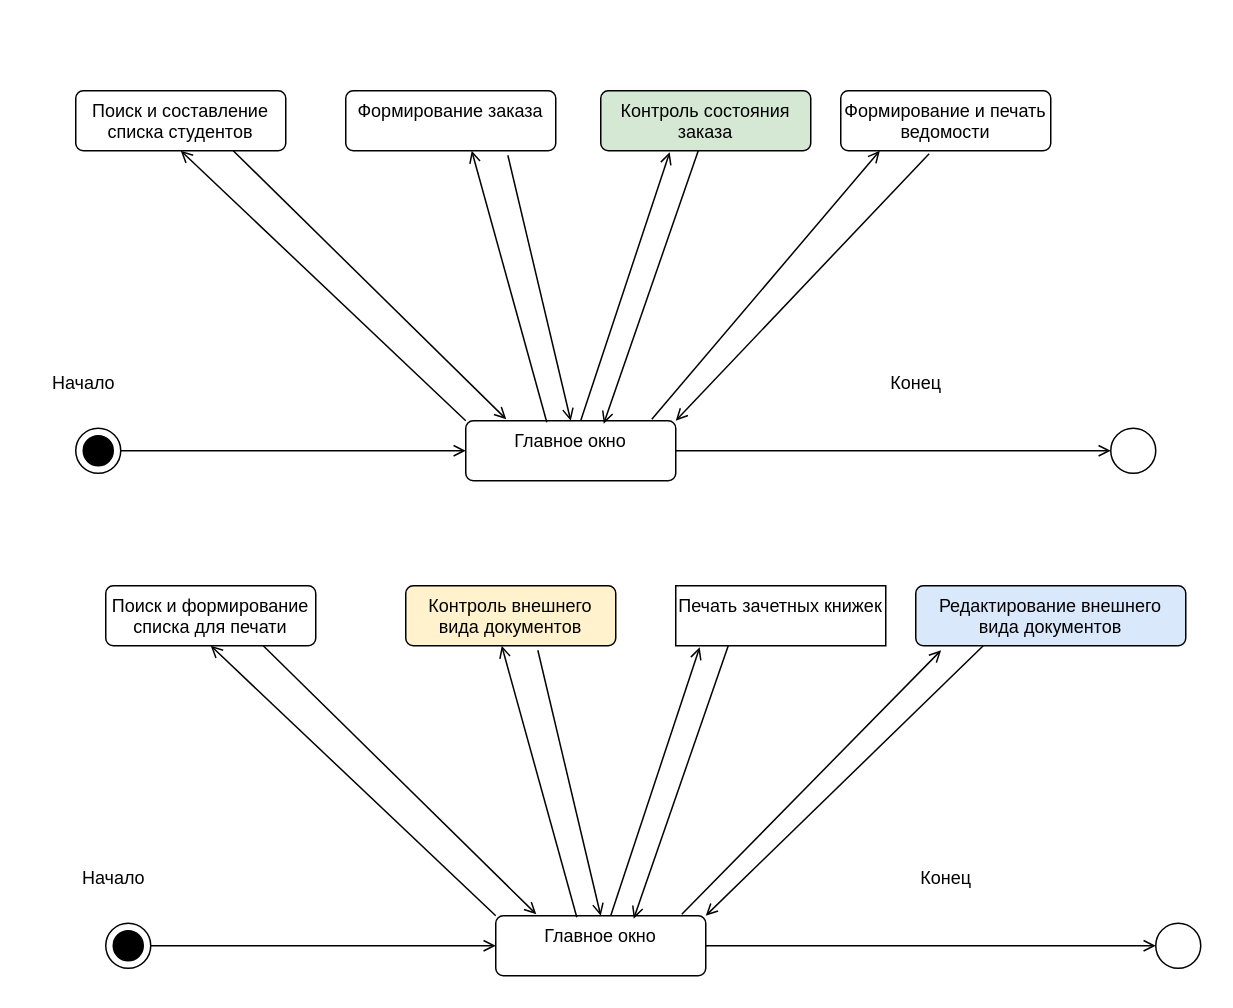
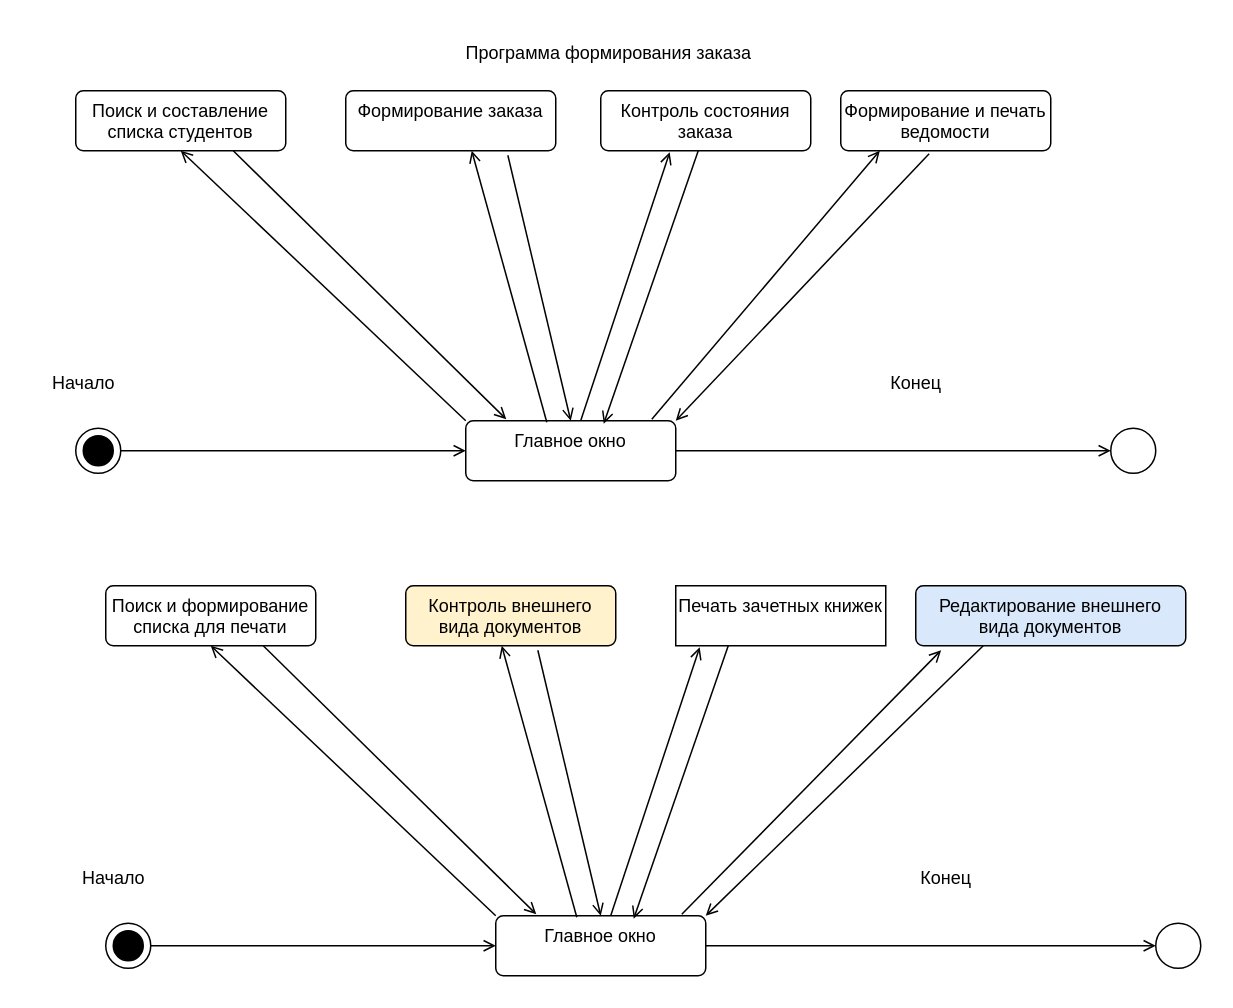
none -> (608, 53)
(706, 121) -> (706, 121)
